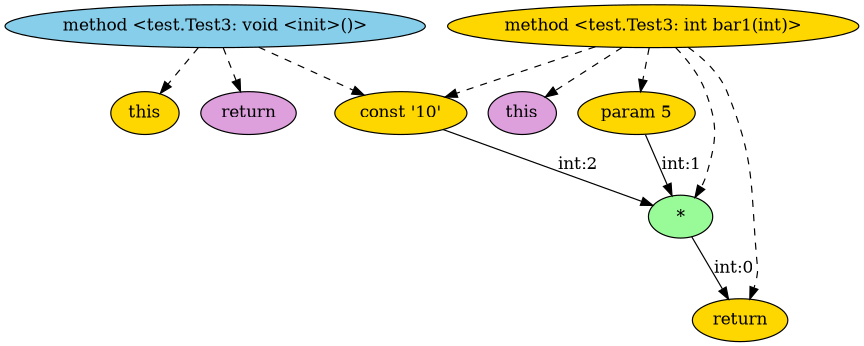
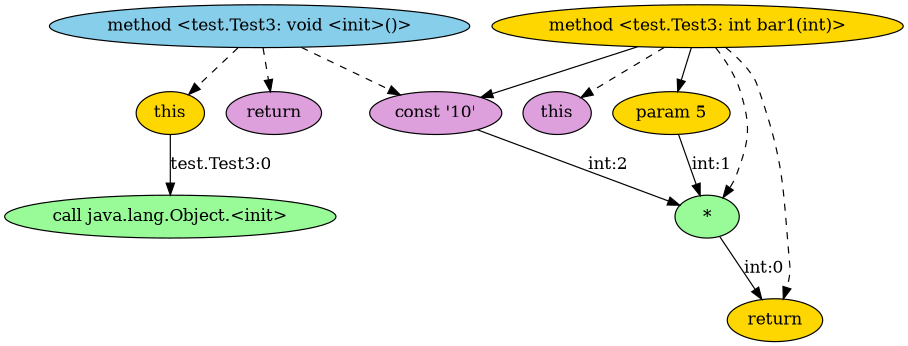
(646, 64) -> (686, 64)
(526, 70) -> (565, 70)
(401, 113) -> (436, 113)
none -> (170, 217)
